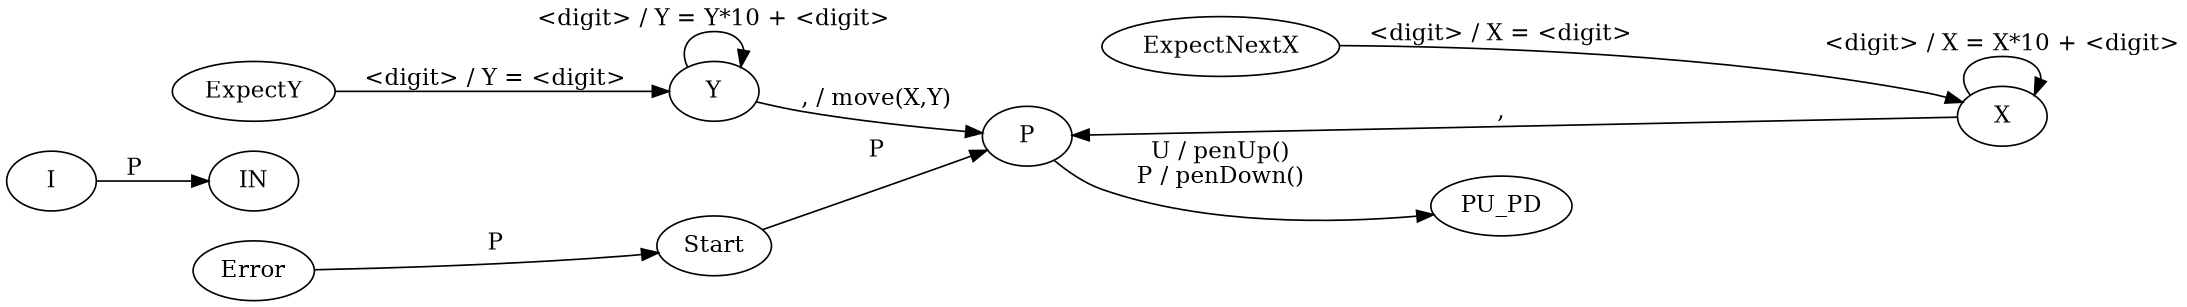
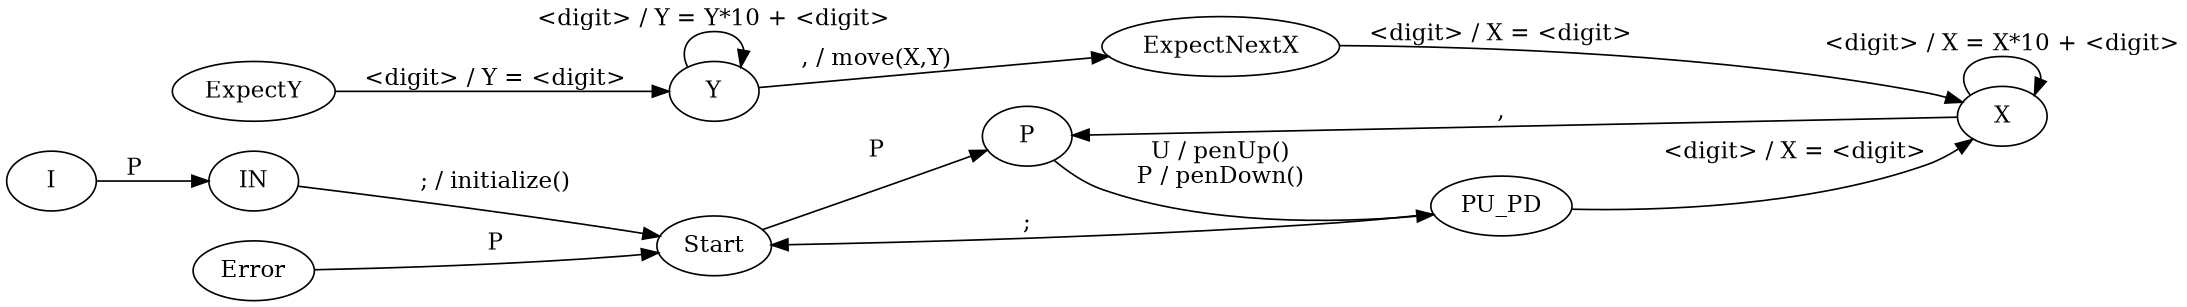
(860, 120) -> (925, 73)
none -> (1768, 200)
none -> (471, 209)
none -> (1111, 235)
